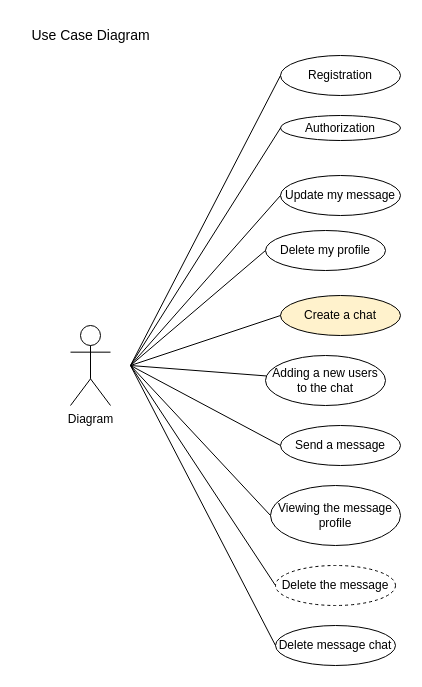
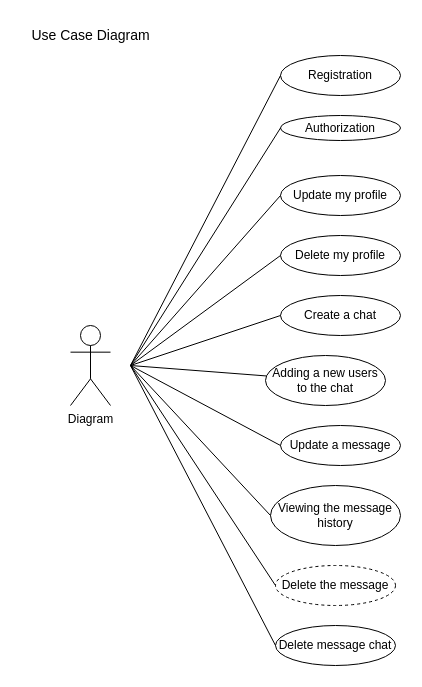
(341, 196) -> (341, 196)
(326, 251) -> (341, 256)
(341, 316) -> (341, 316)
(341, 446) -> (341, 446)
(336, 516) -> (336, 516)
